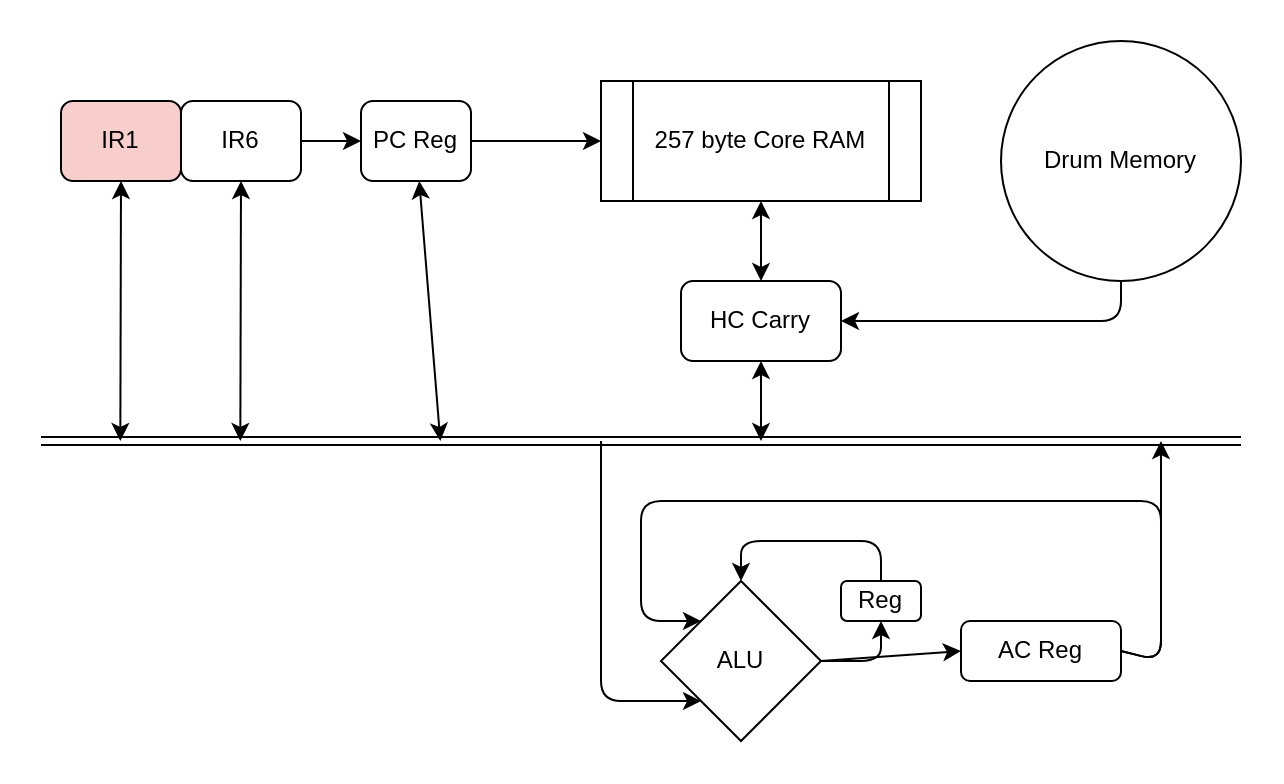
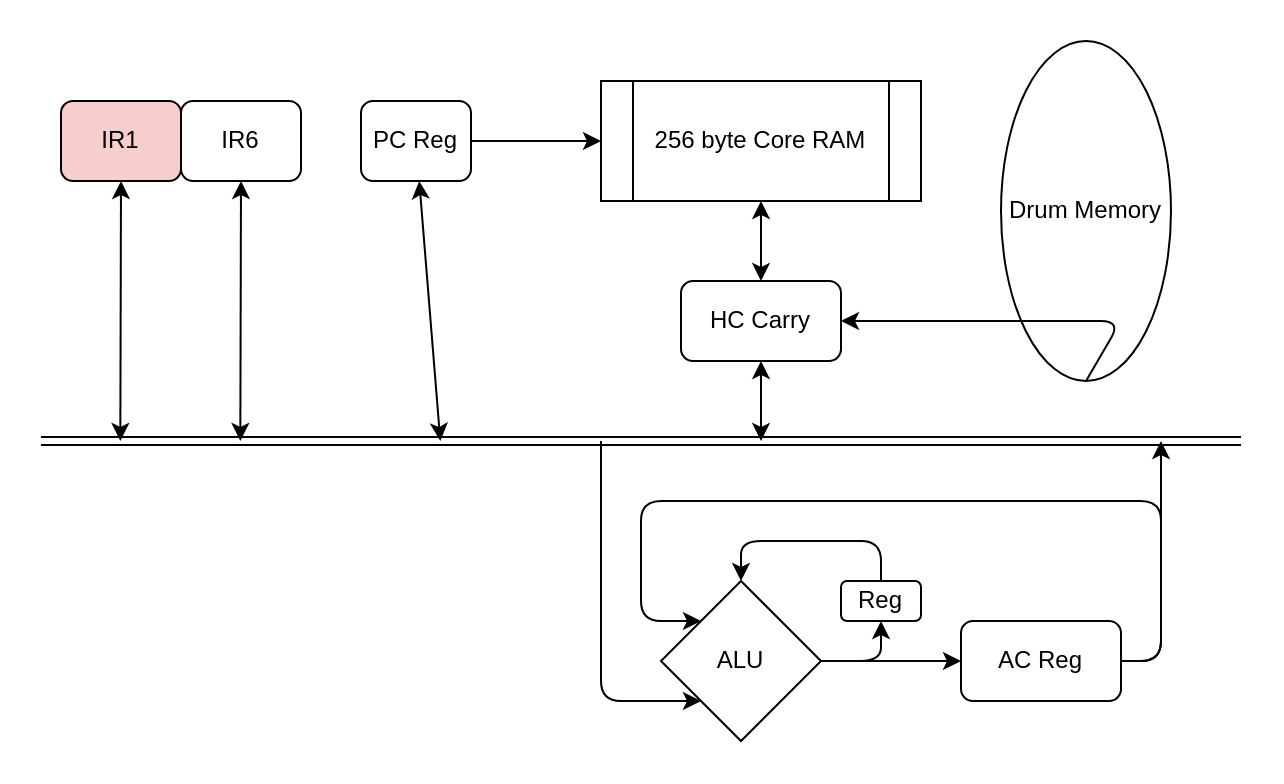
(324, 141) -> none
(761, 141) -> (761, 141)
(1121, 161) -> (1086, 211)
(1041, 651) -> (1041, 661)
